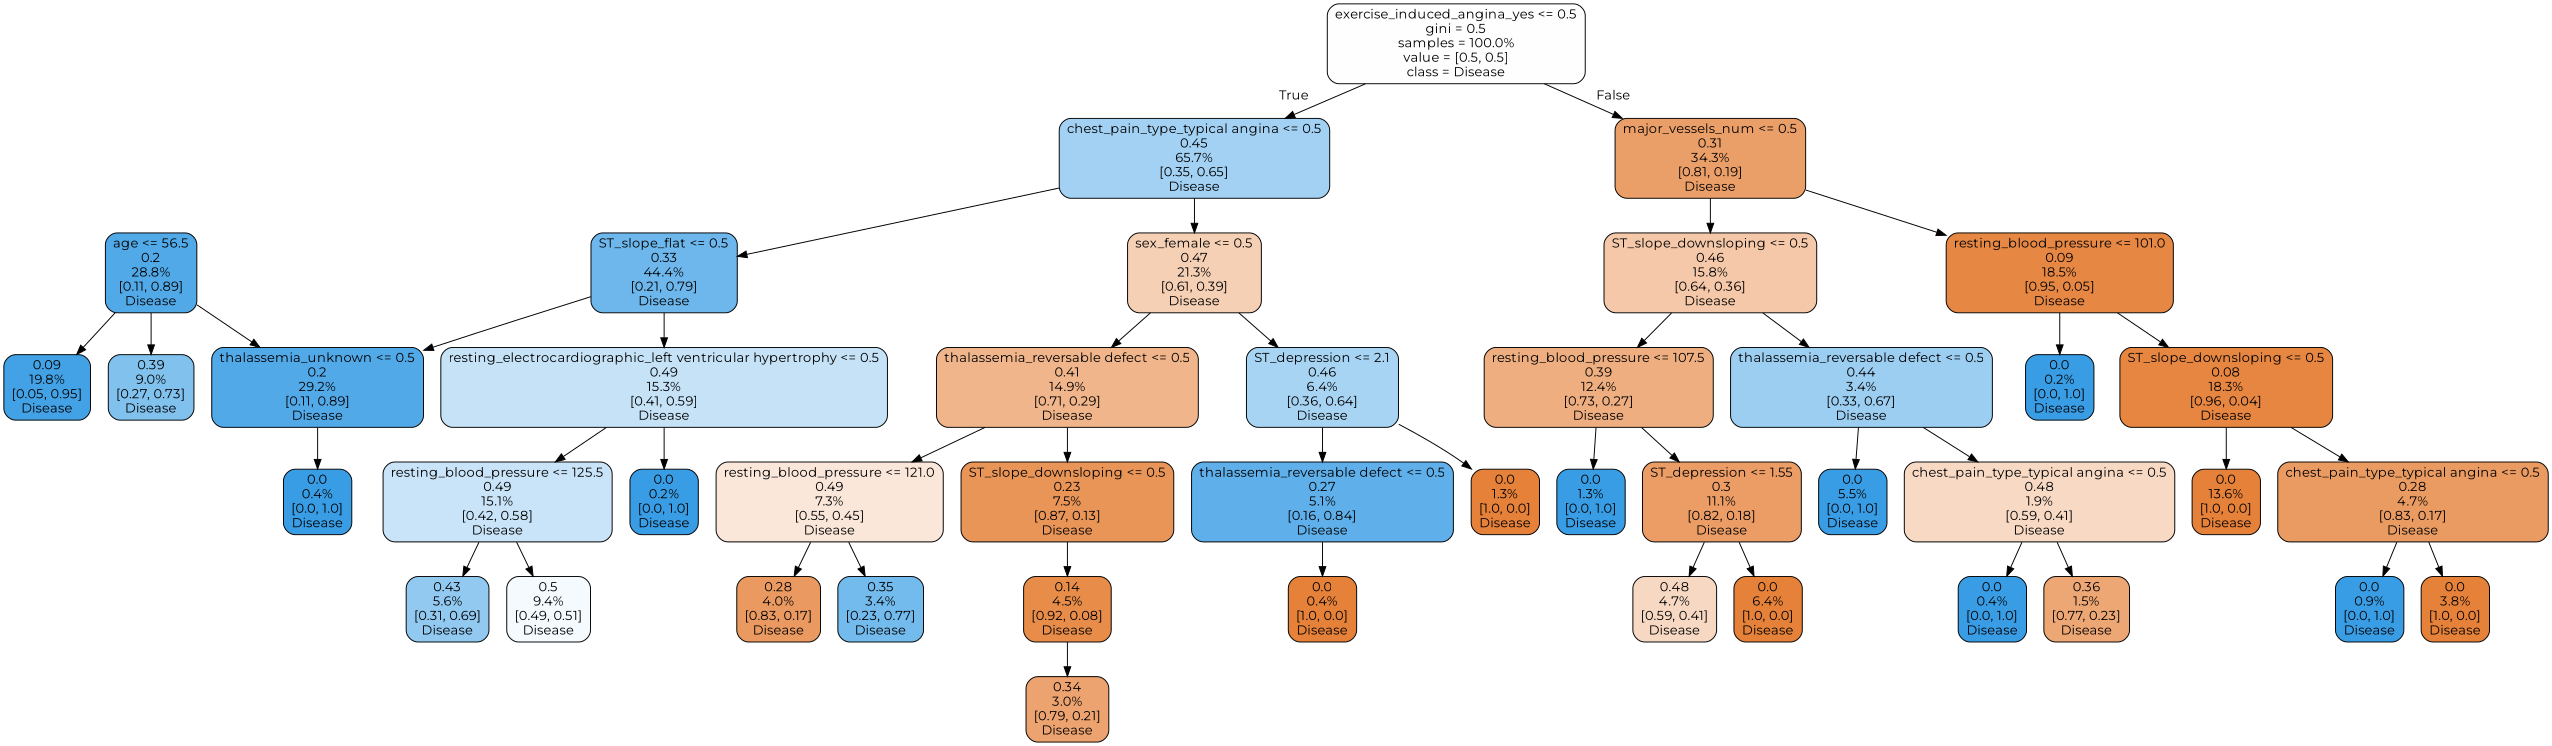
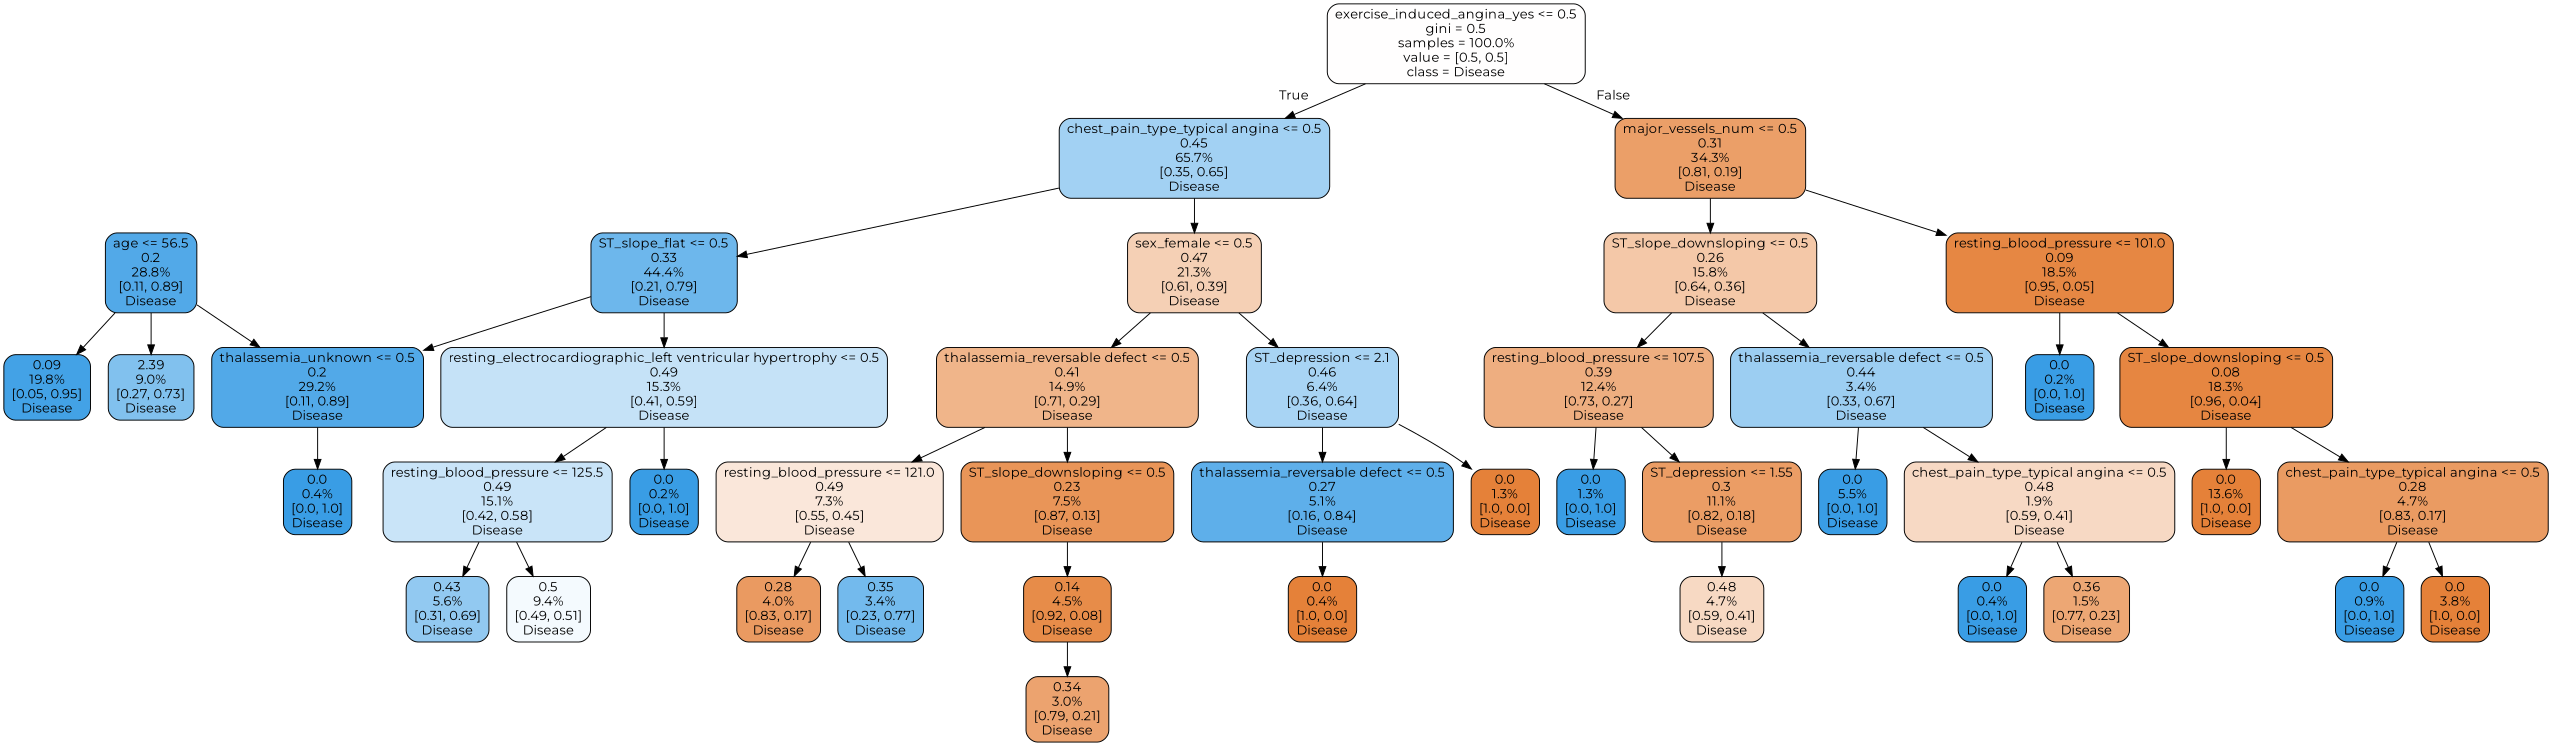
(1710, 273) -> (1710, 273)
(151, 387) -> (151, 387)
(1768, 609) -> none
